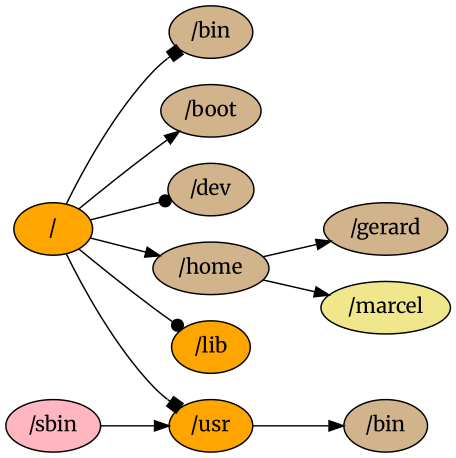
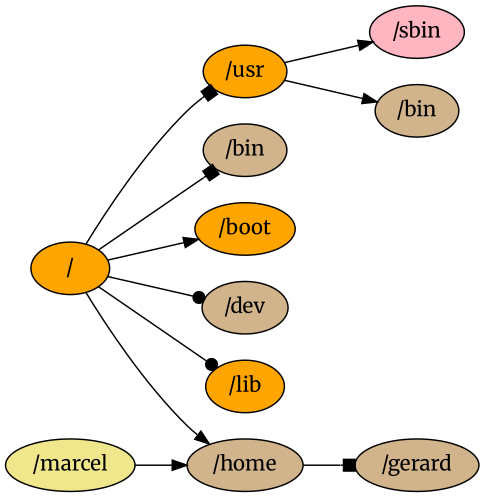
(211, 111) -> (245, 229)
(290, 251) -> (322, 465)
(289, 286) -> (153, 465)
(127, 426) -> (321, 54)
